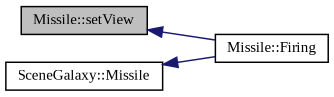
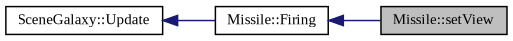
(189, 36) -> (362, 21)
(84, 76) -> (84, 21)
